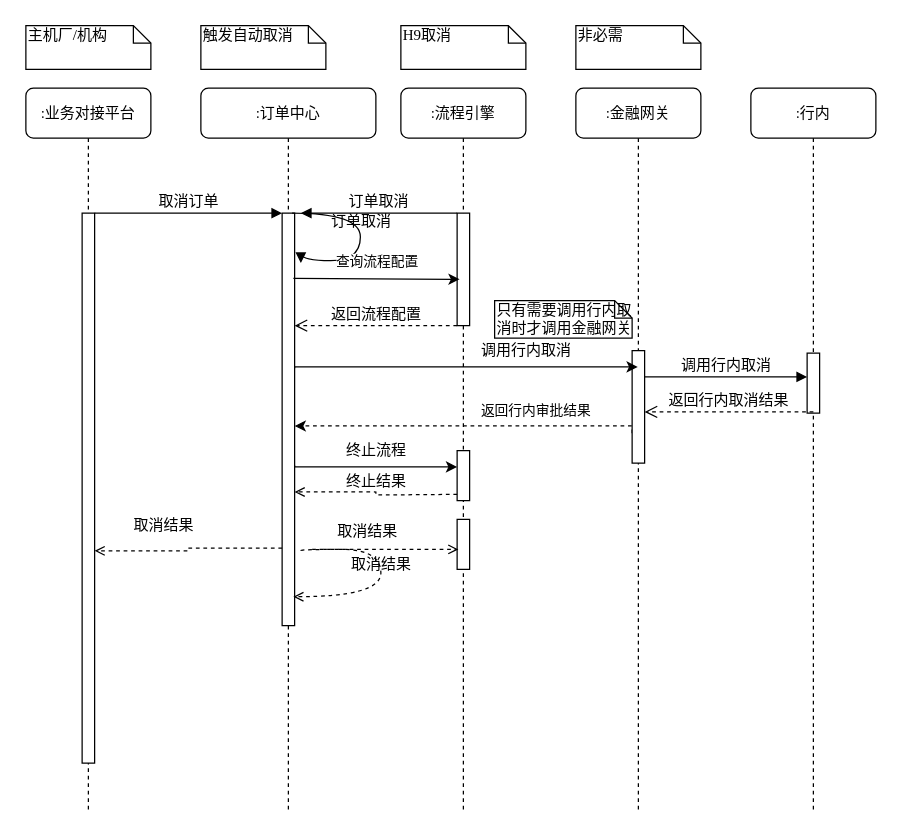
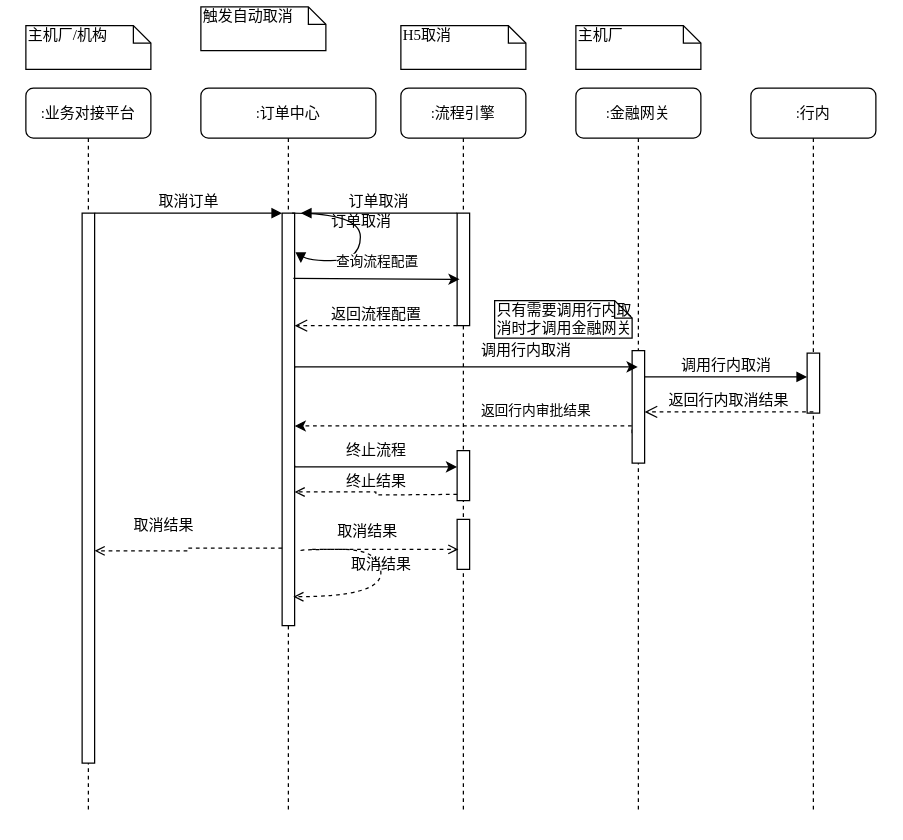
(427, 36) -> (427, 36)
(601, 36) -> (601, 36)
(263, 48) -> (263, 29)
